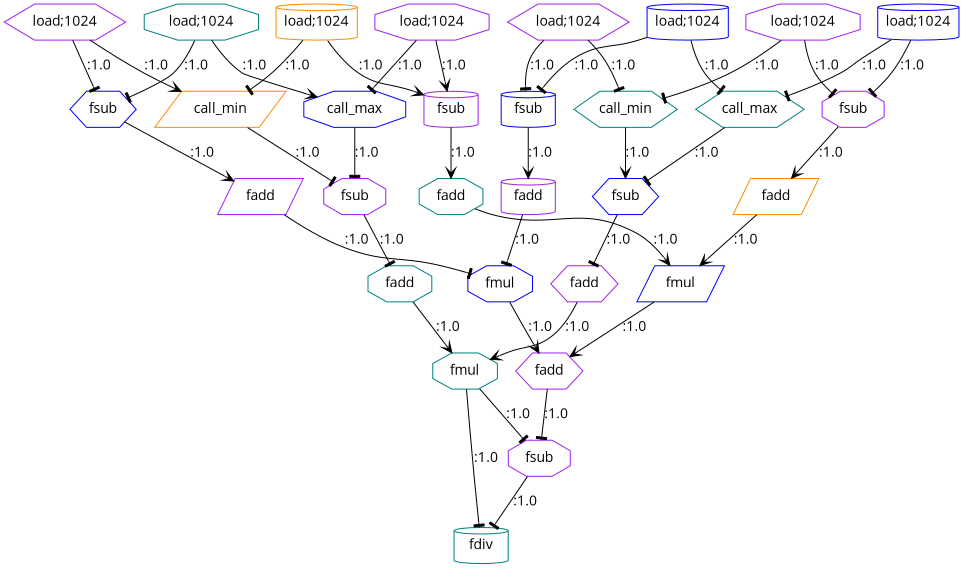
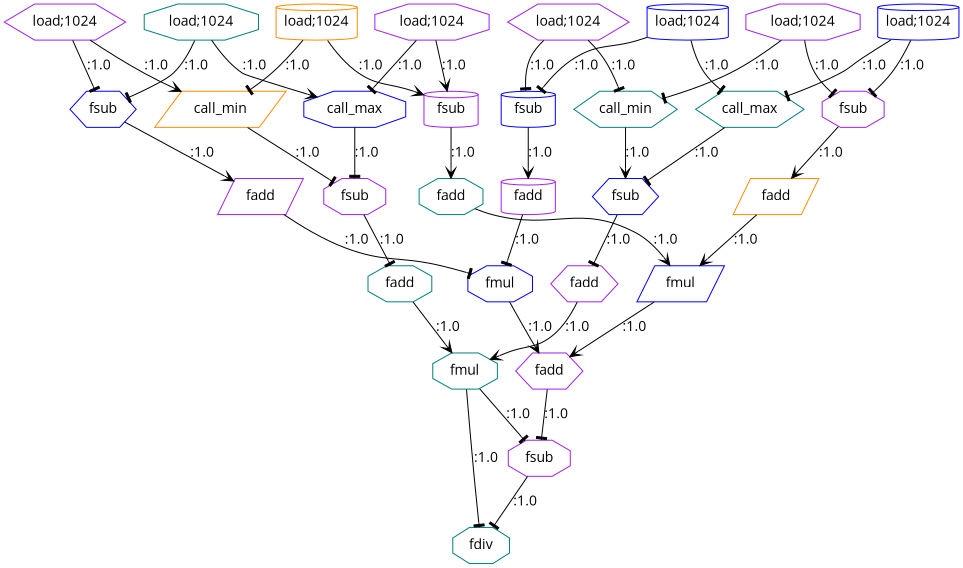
(481, 546) -> (481, 546)
